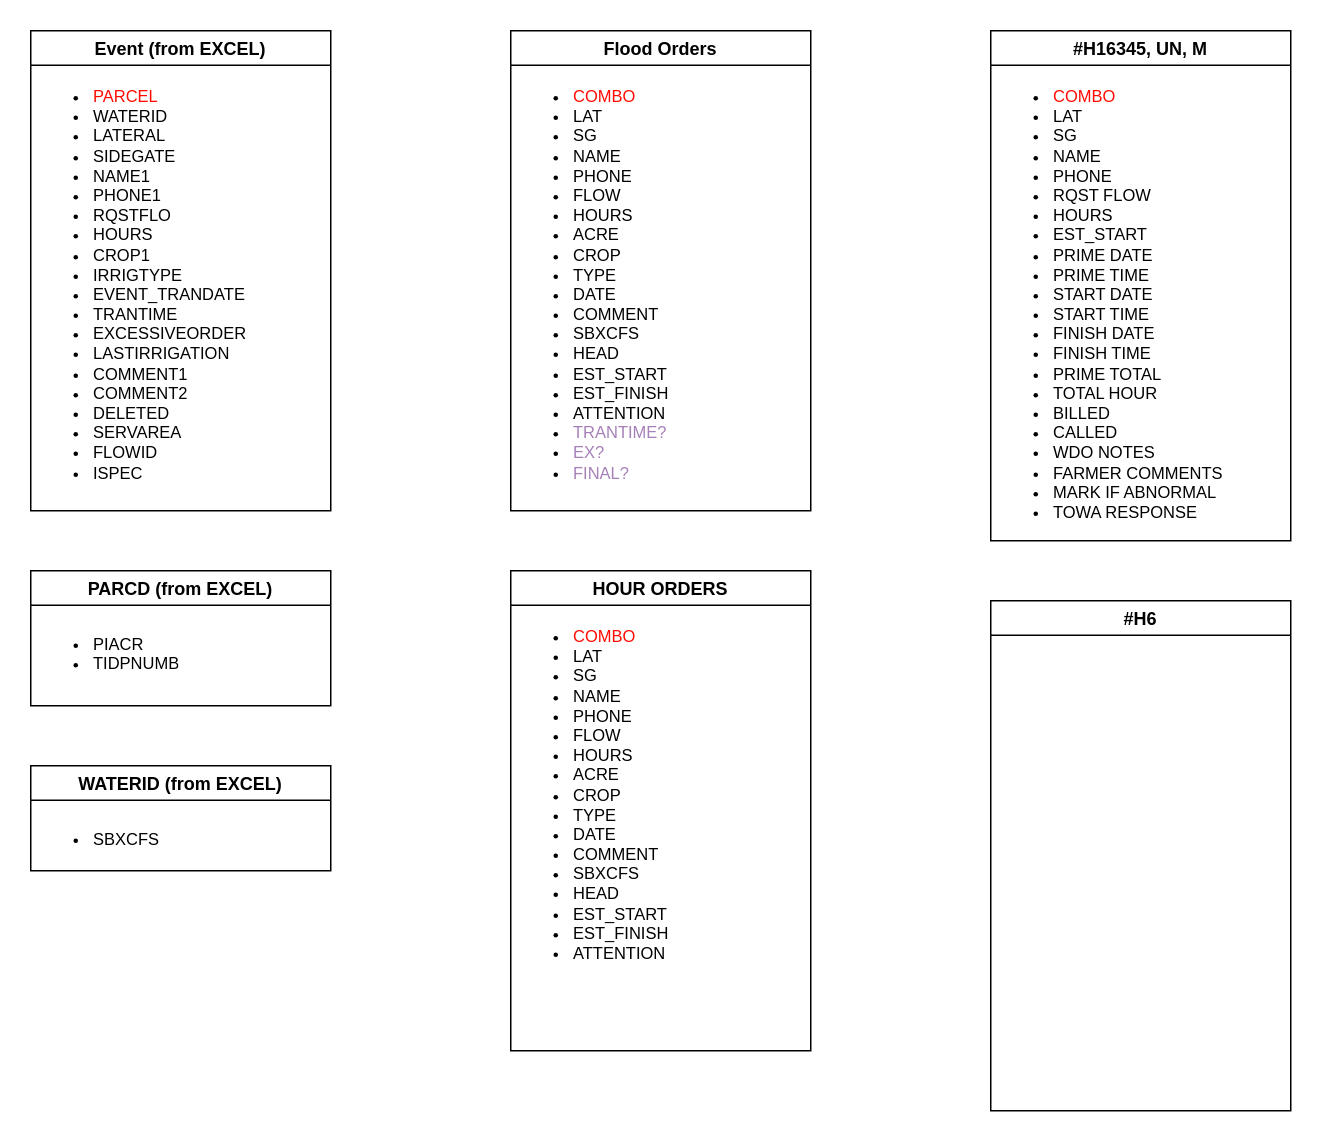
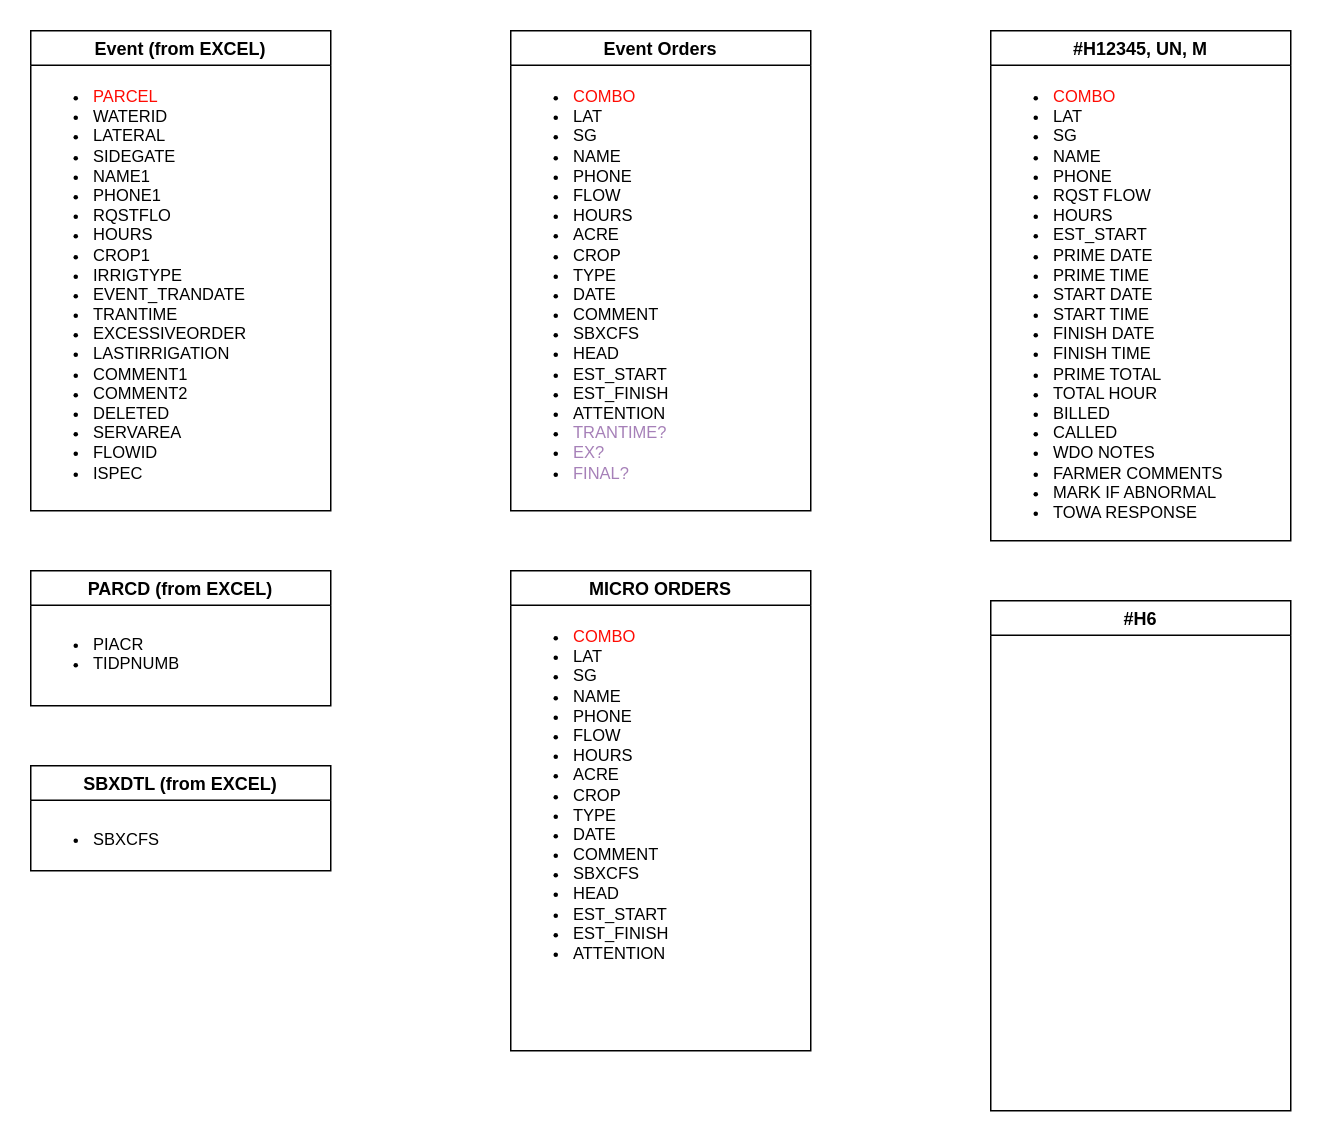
(660, 49) -> (660, 49)
(1140, 49) -> (1140, 49)
(660, 589) -> (660, 589)
(180, 784) -> (180, 784)
